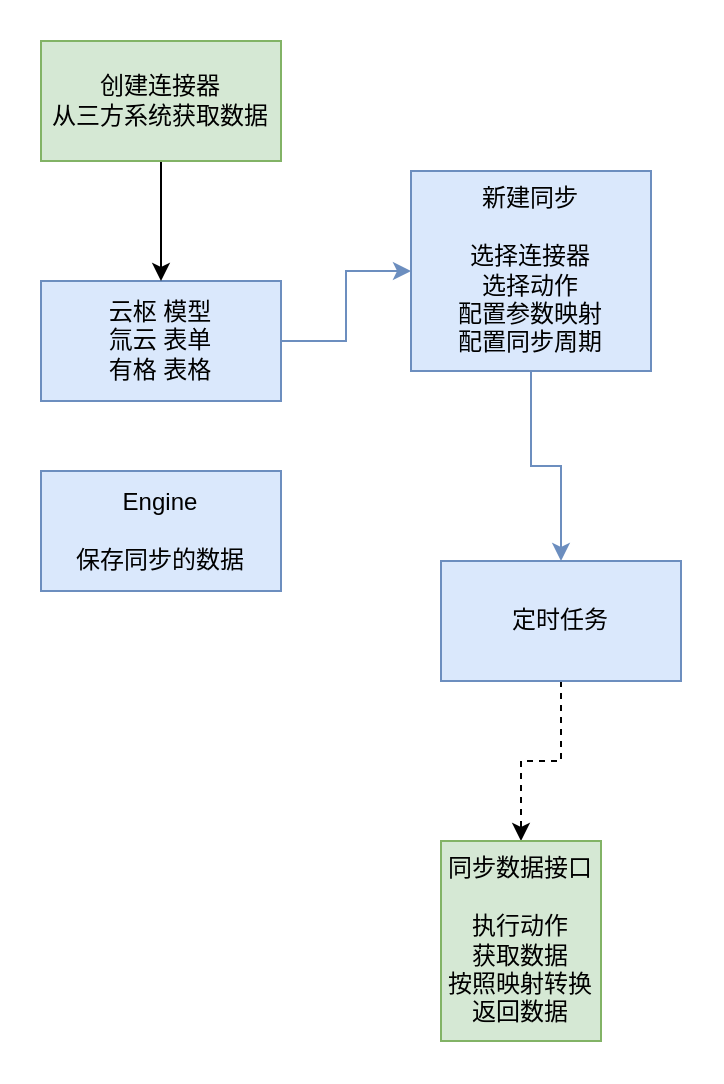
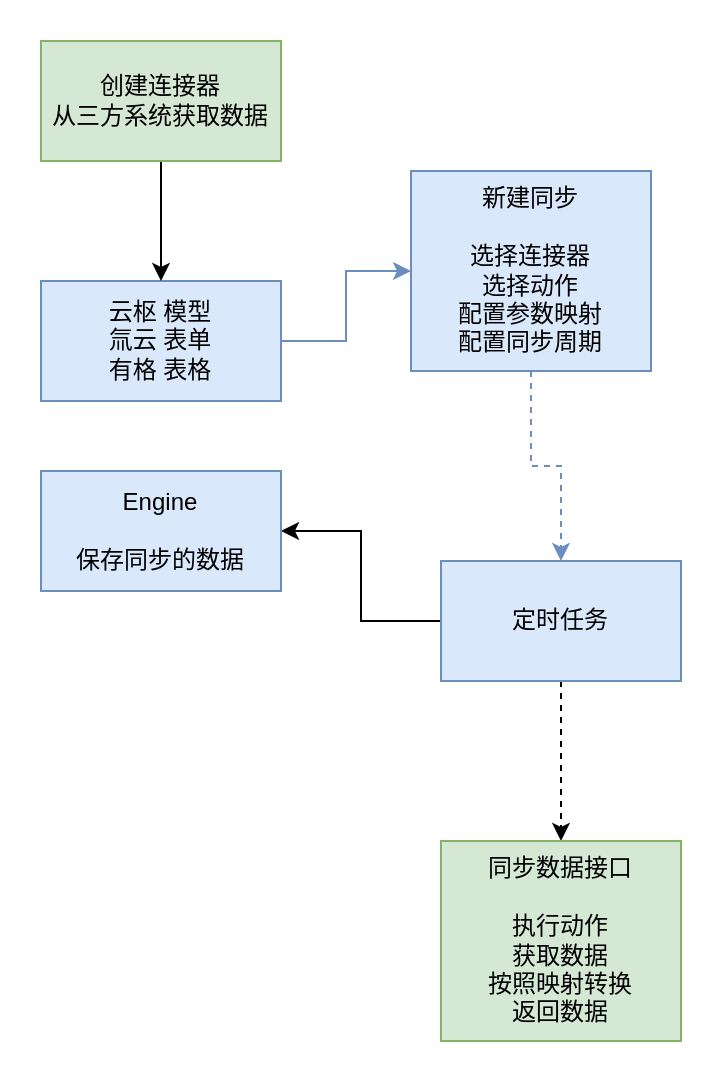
(540, 466) -> (540, 466)
none -> (361, 583)
(521, 941) -> (561, 941)
